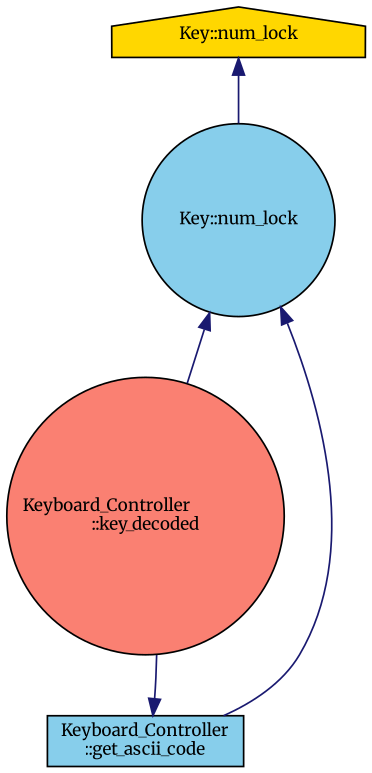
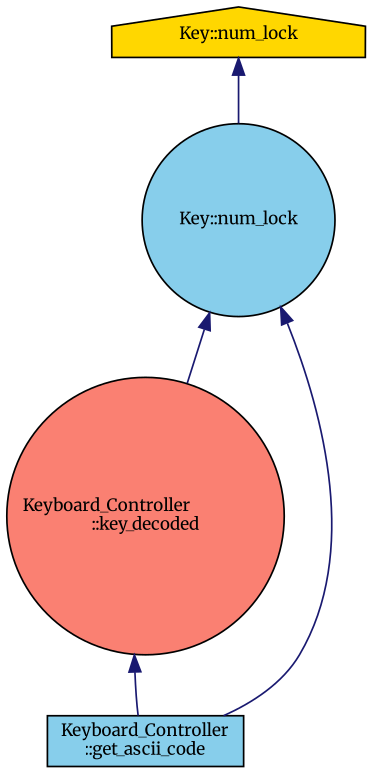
(156, 677) -> (136, 694)
